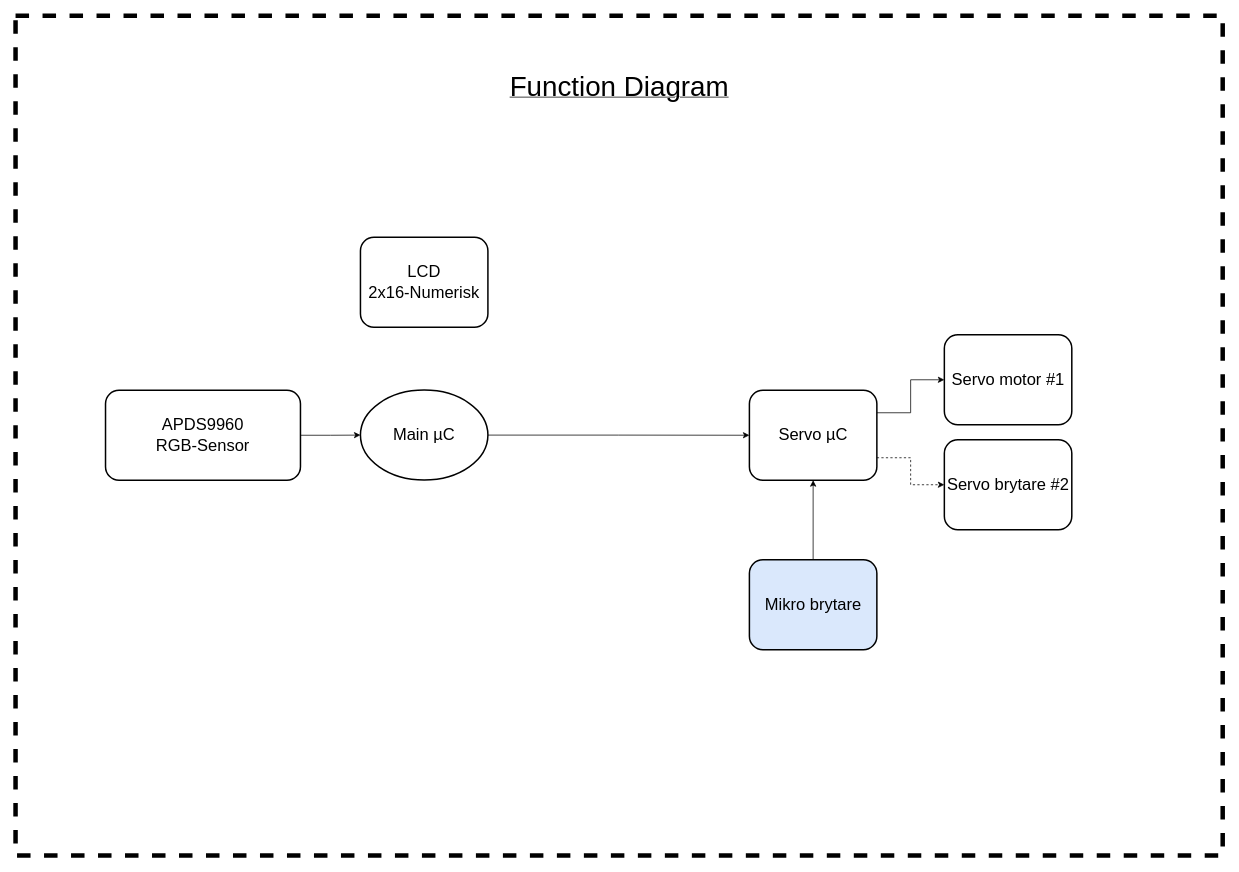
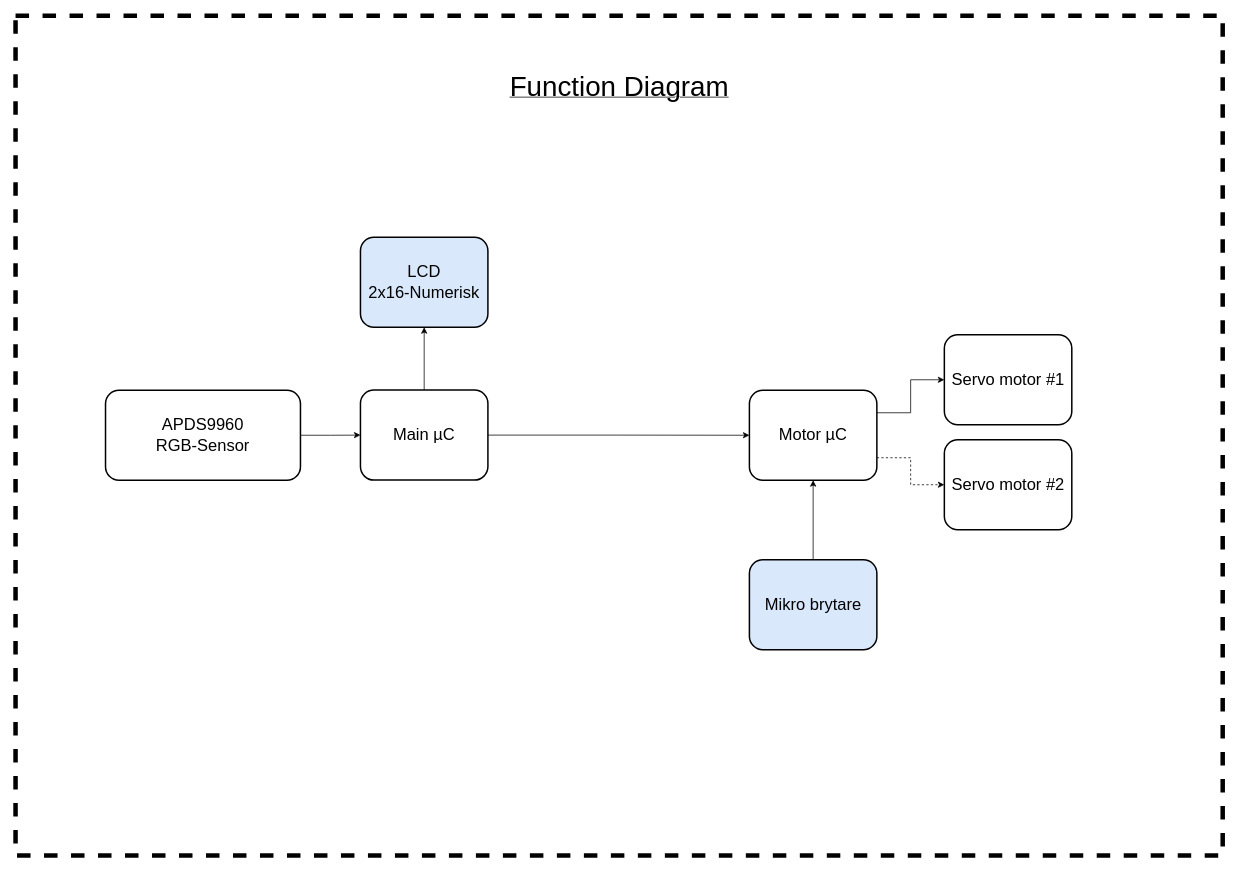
(424, 282) -> (424, 282)
none -> (424, 361)
(424, 435) -> (424, 435)
(813, 435) -> (813, 435)
(1008, 485) -> (1008, 485)
